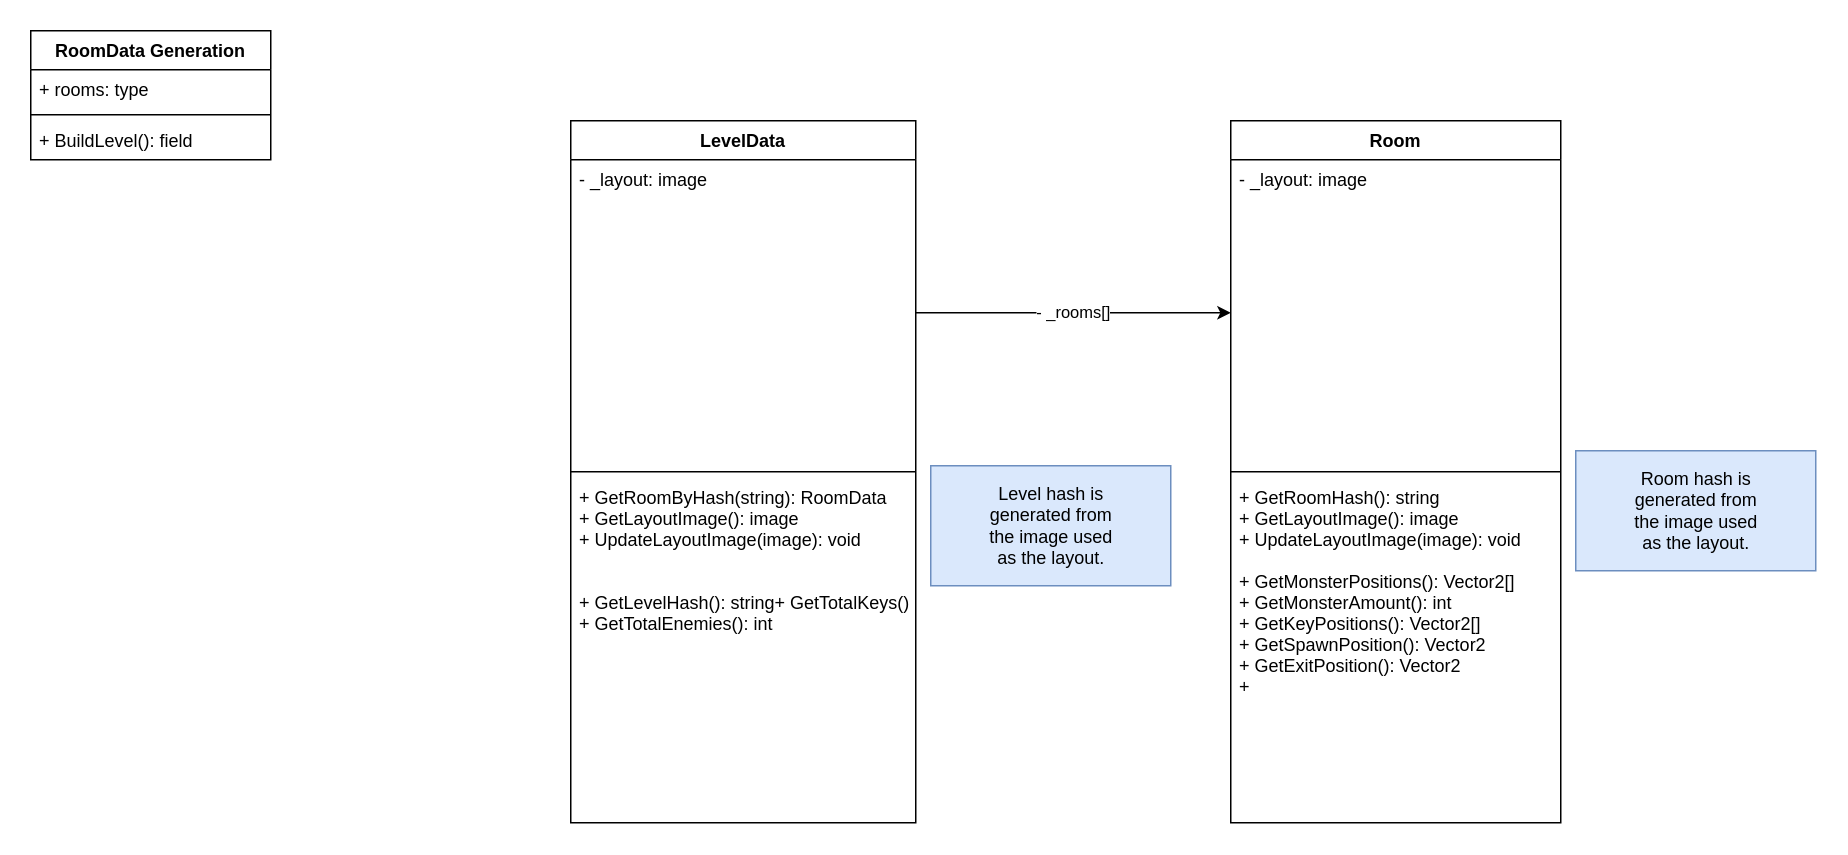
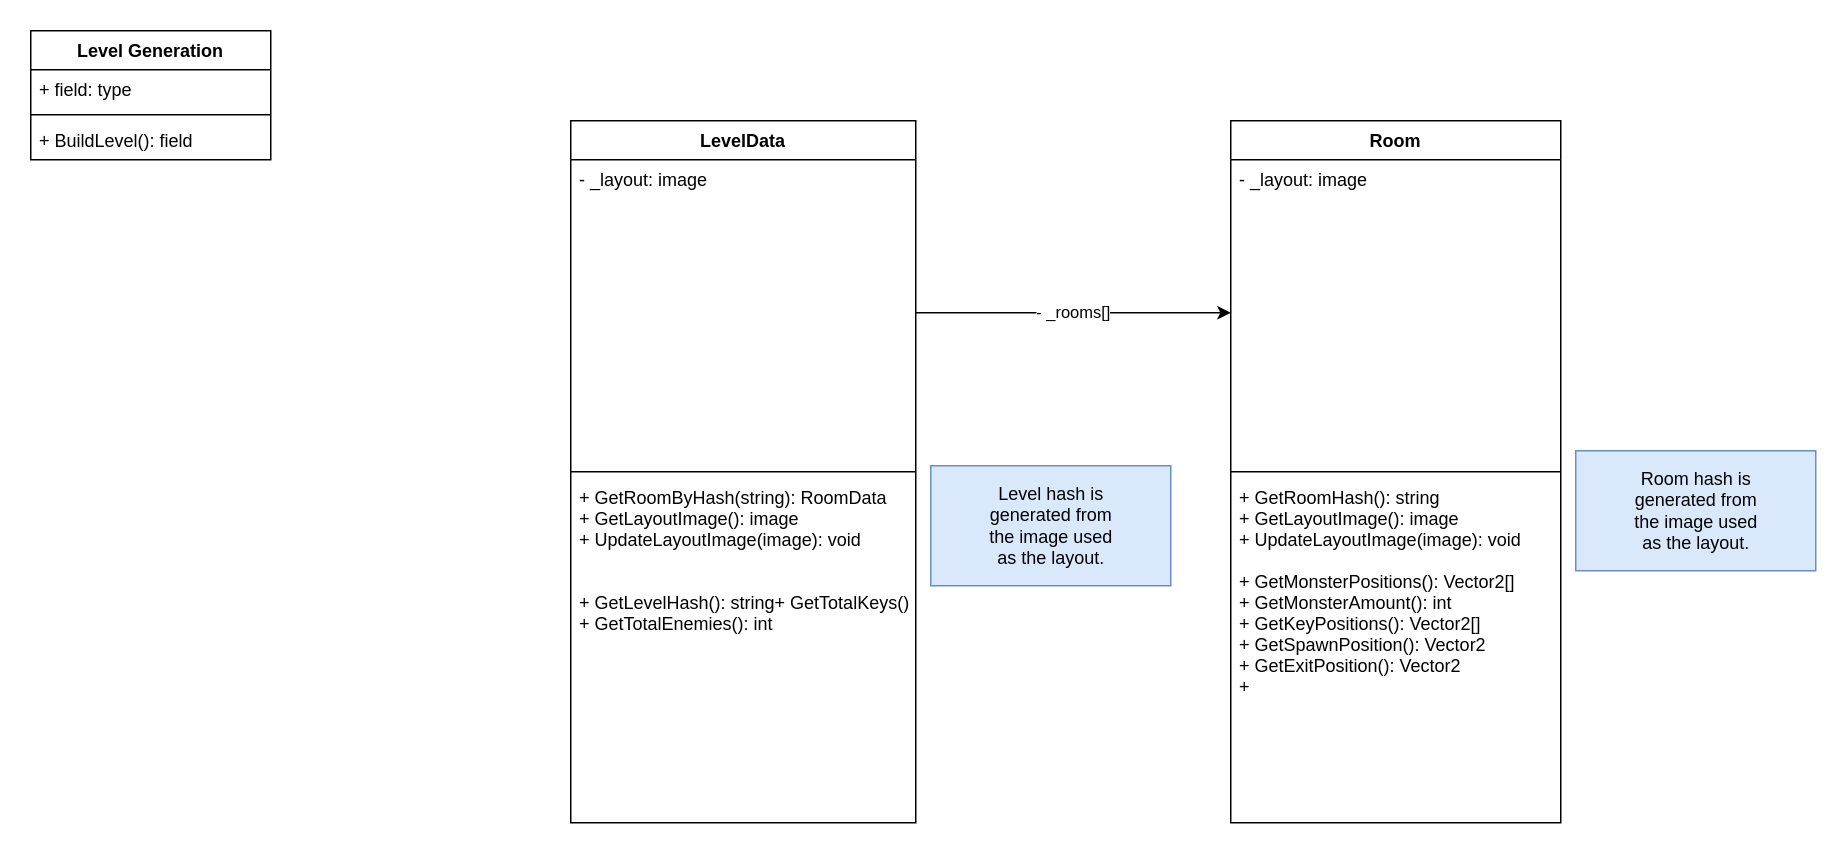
(150, 51) -> (150, 51)
(98, 90) -> (93, 90)
